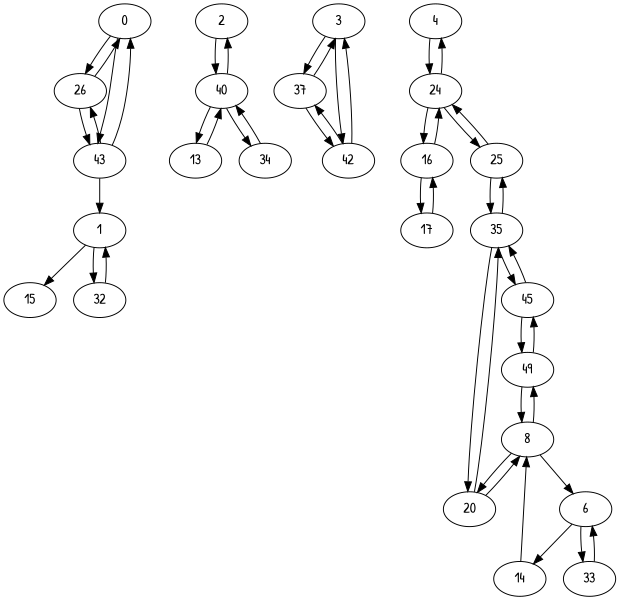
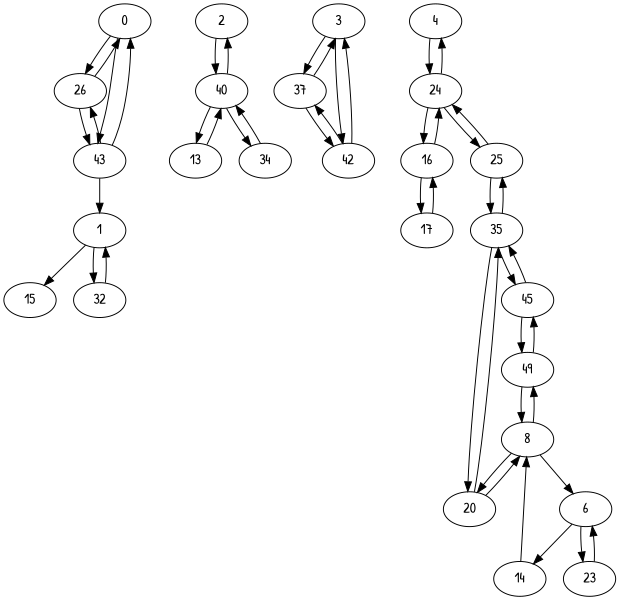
(590, 579) -> (590, 579)
